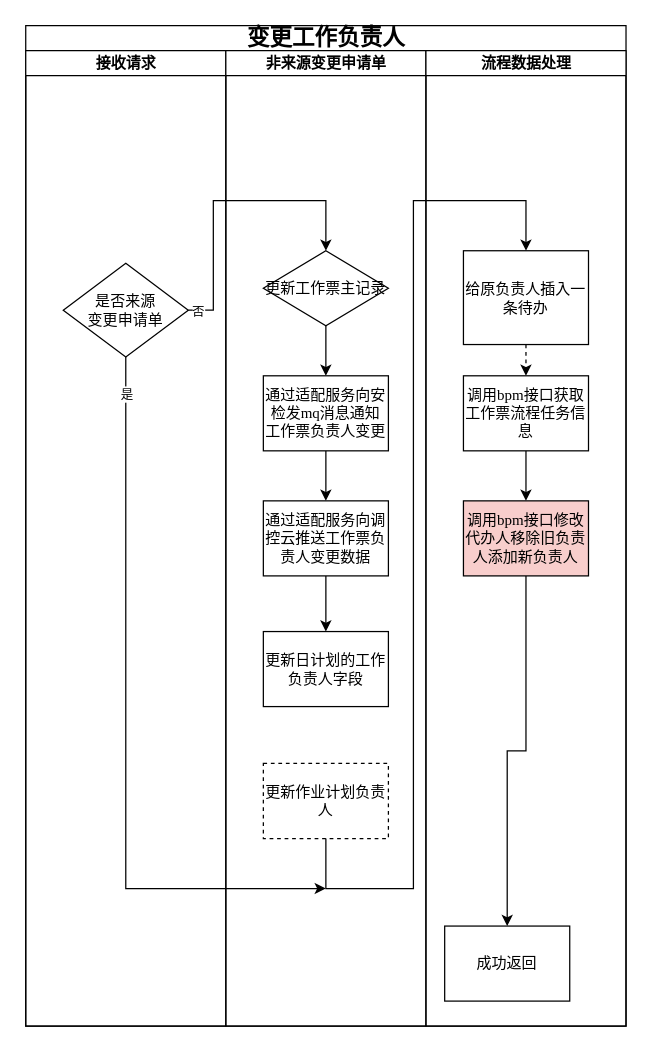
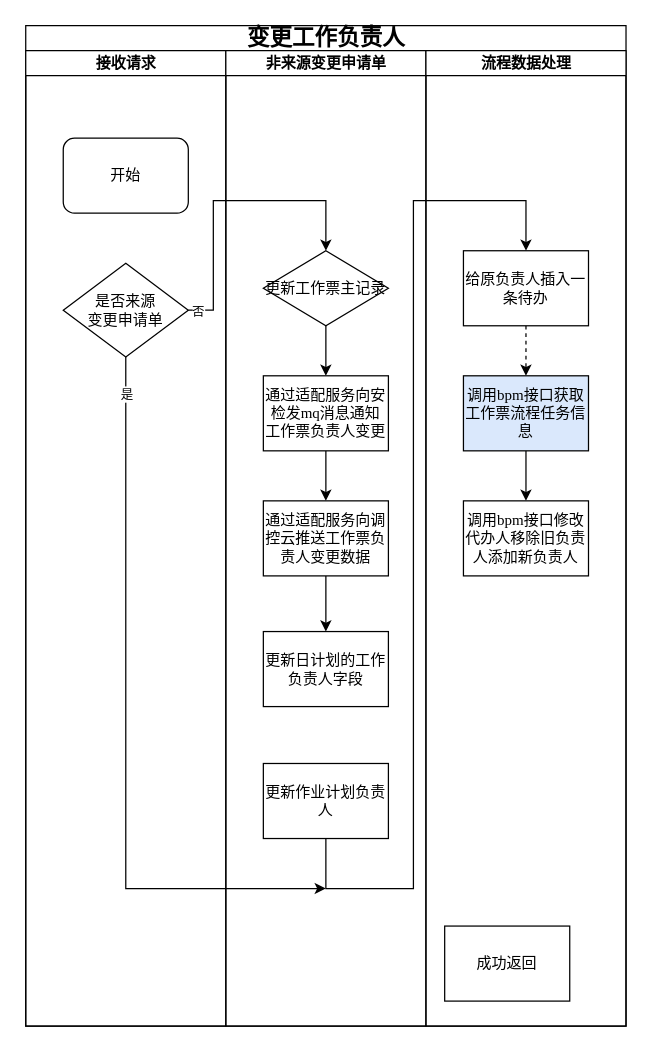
none -> (126, 176)
(526, 298) -> (526, 288)
(526, 413) -> (526, 413)
(526, 538) -> (526, 538)
(520, 751) -> none
(326, 801) -> (326, 801)
